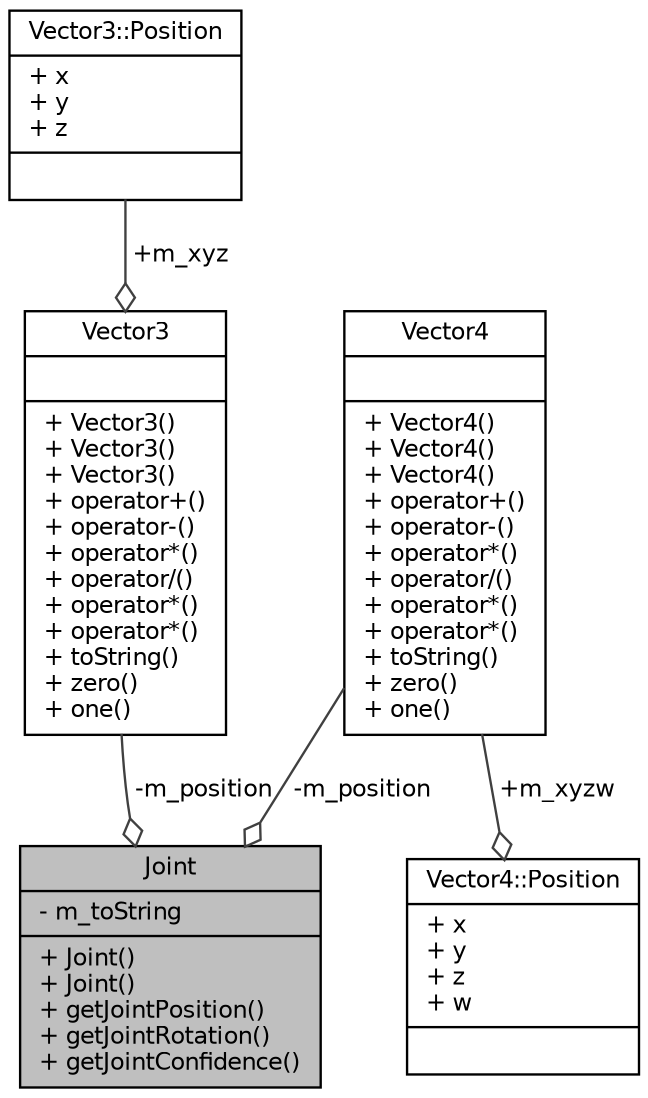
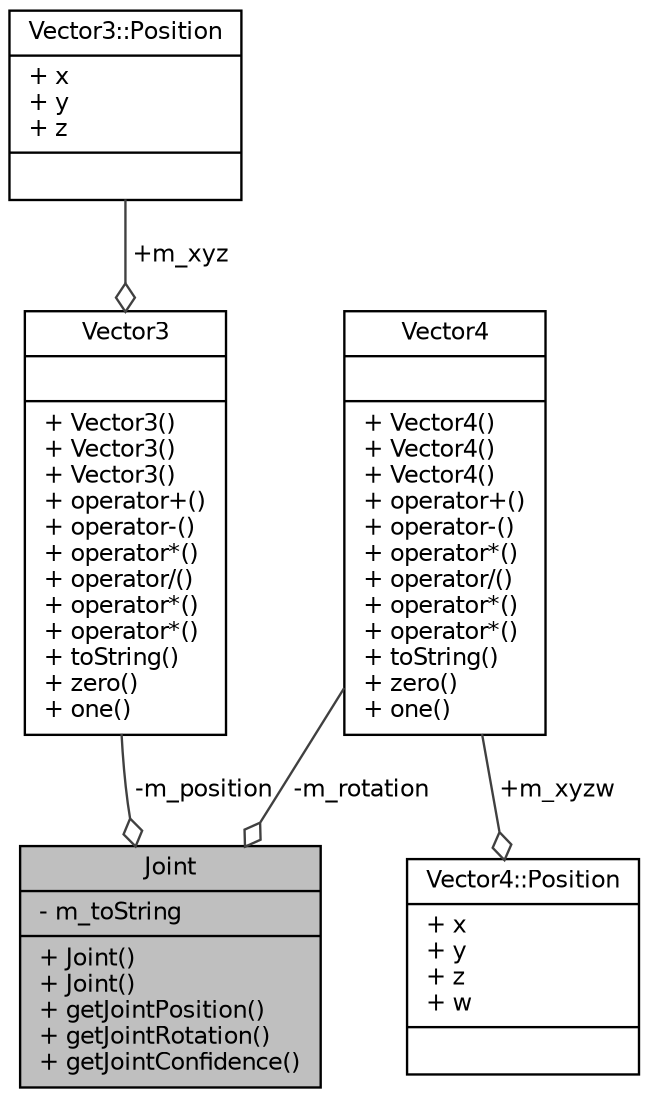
(359, 790) -> (359, 790)
